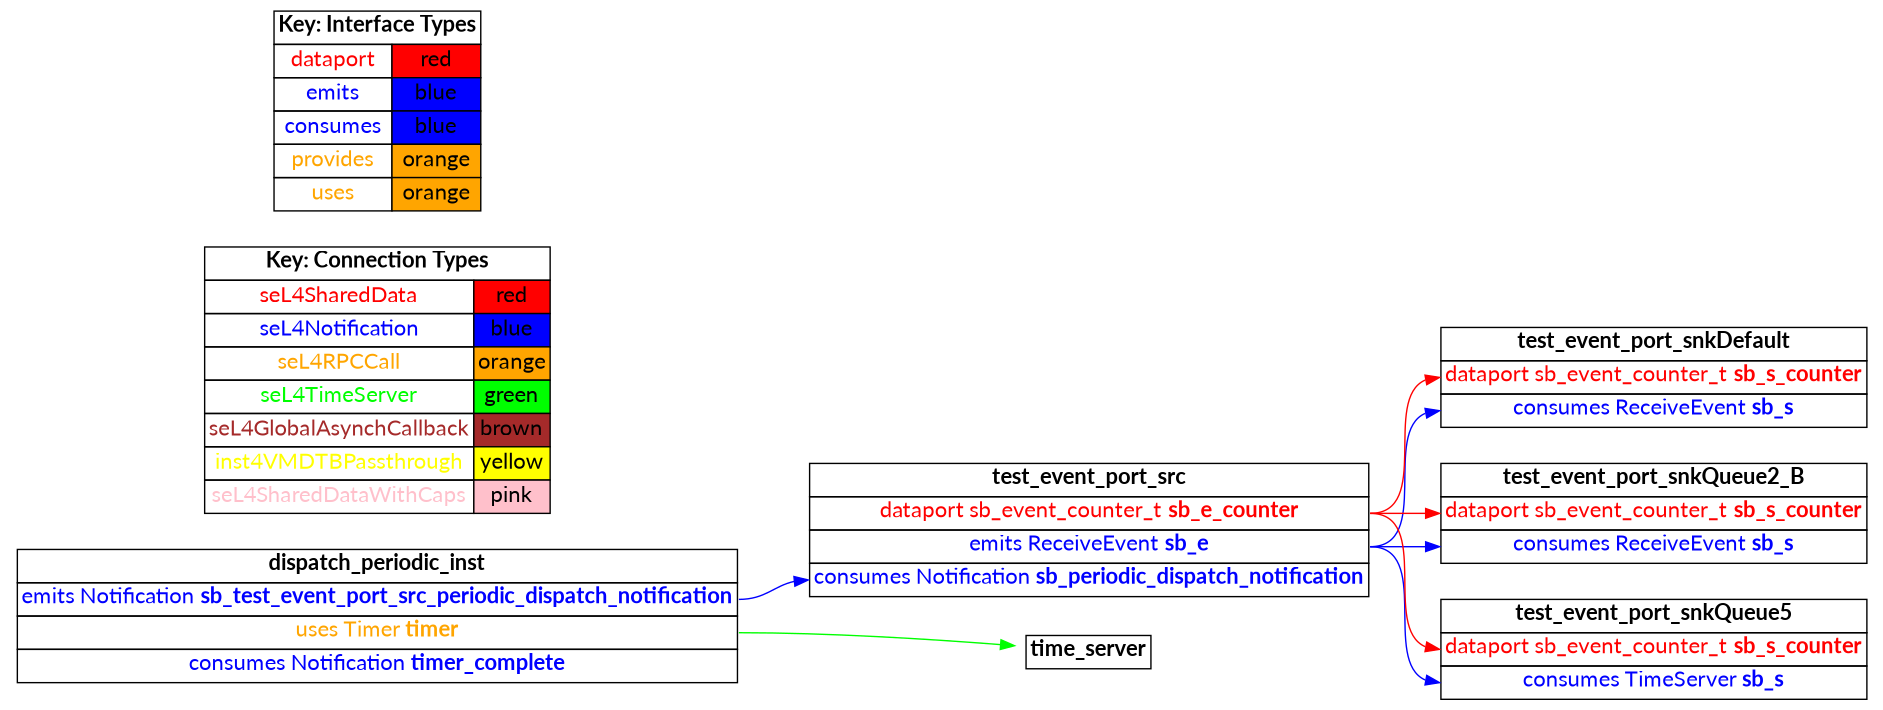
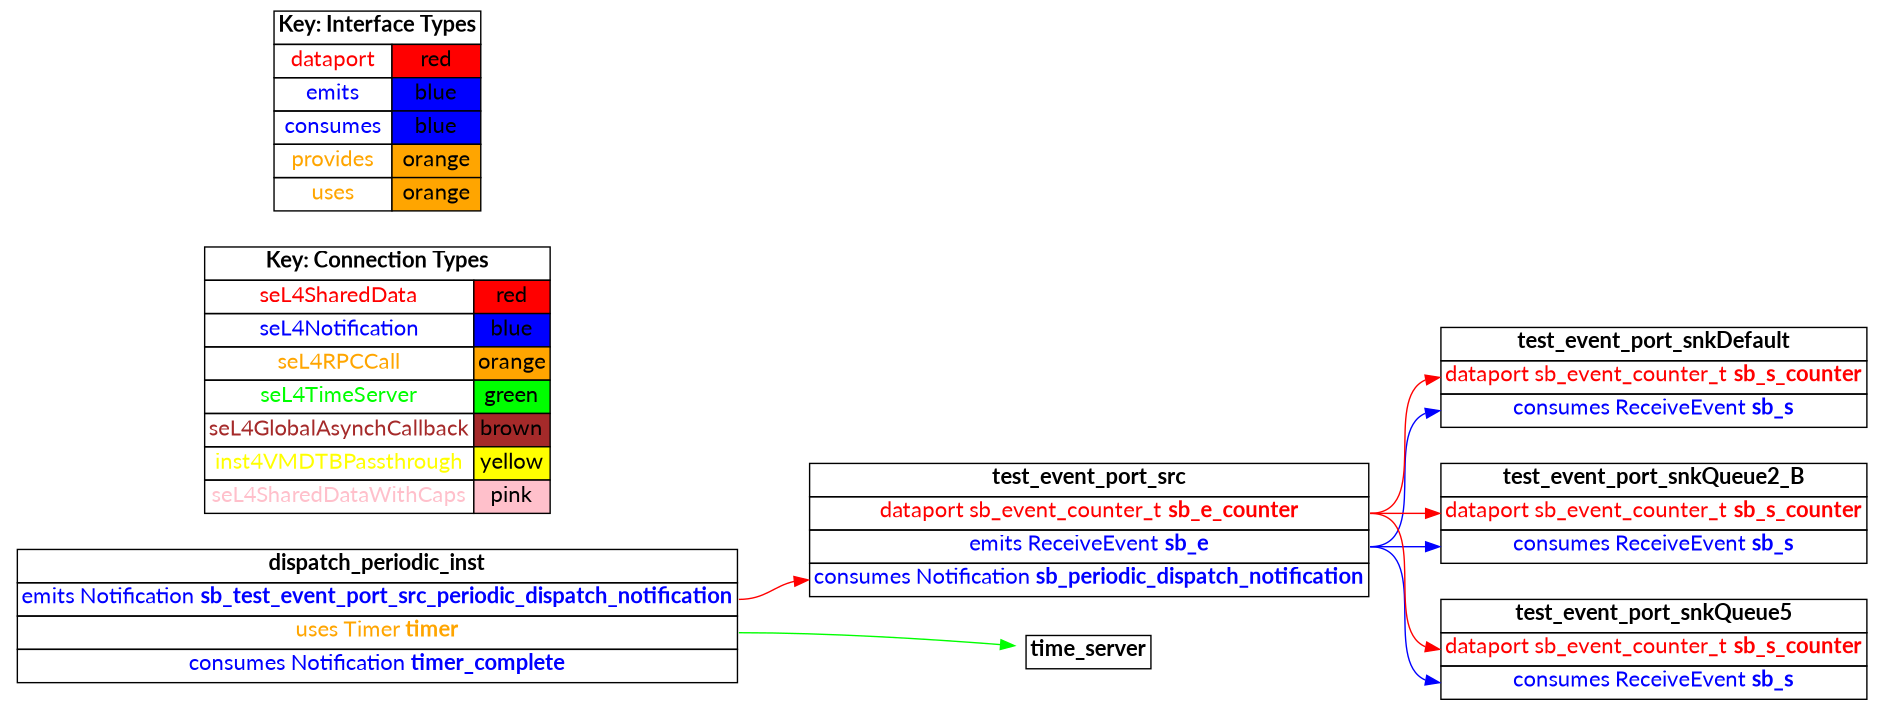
(767, 593) -> (767, 593)
(1632, 680) -> (1632, 680)
